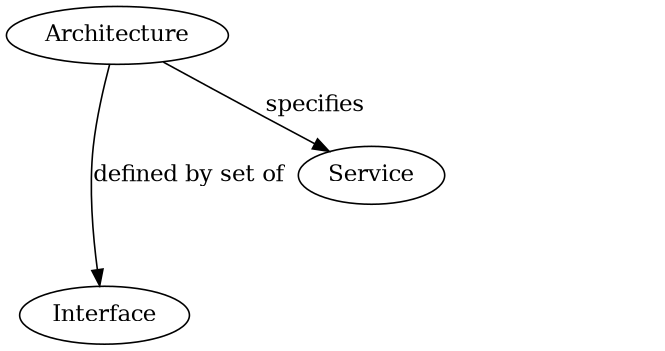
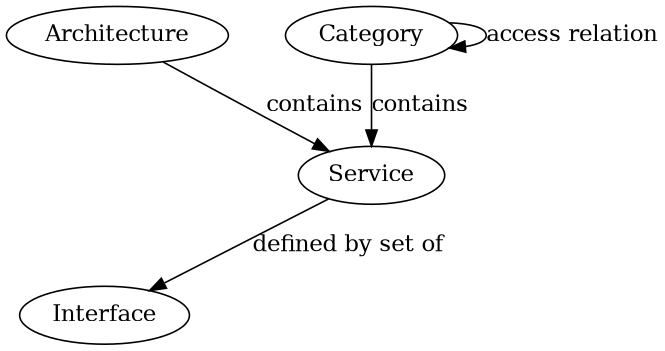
none -> (372, 35)
(315, 105) -> (315, 105)
(92, 166) -> (246, 241)
